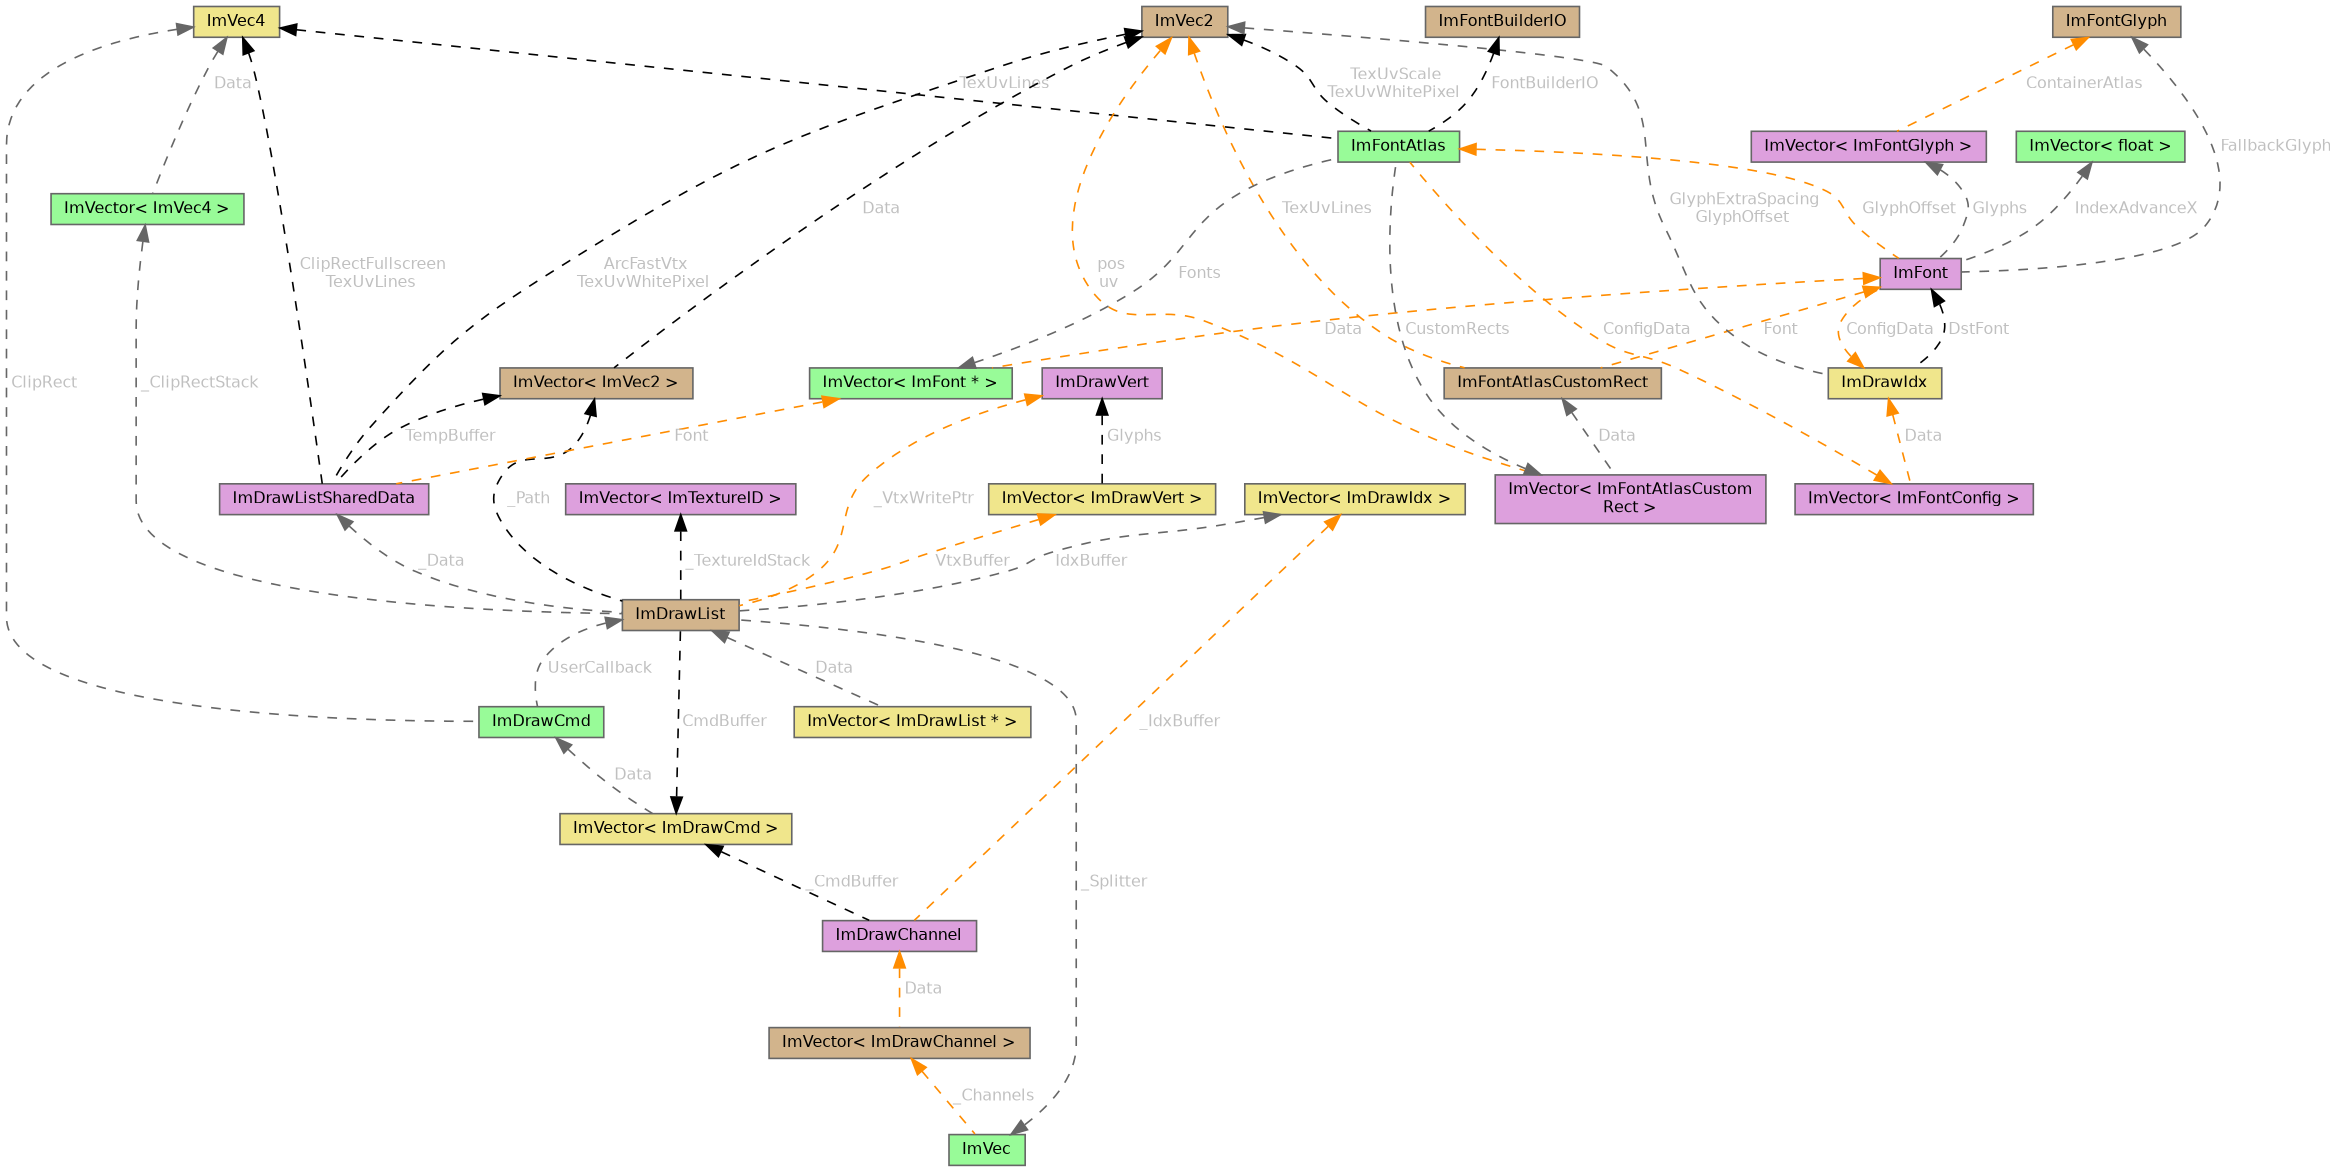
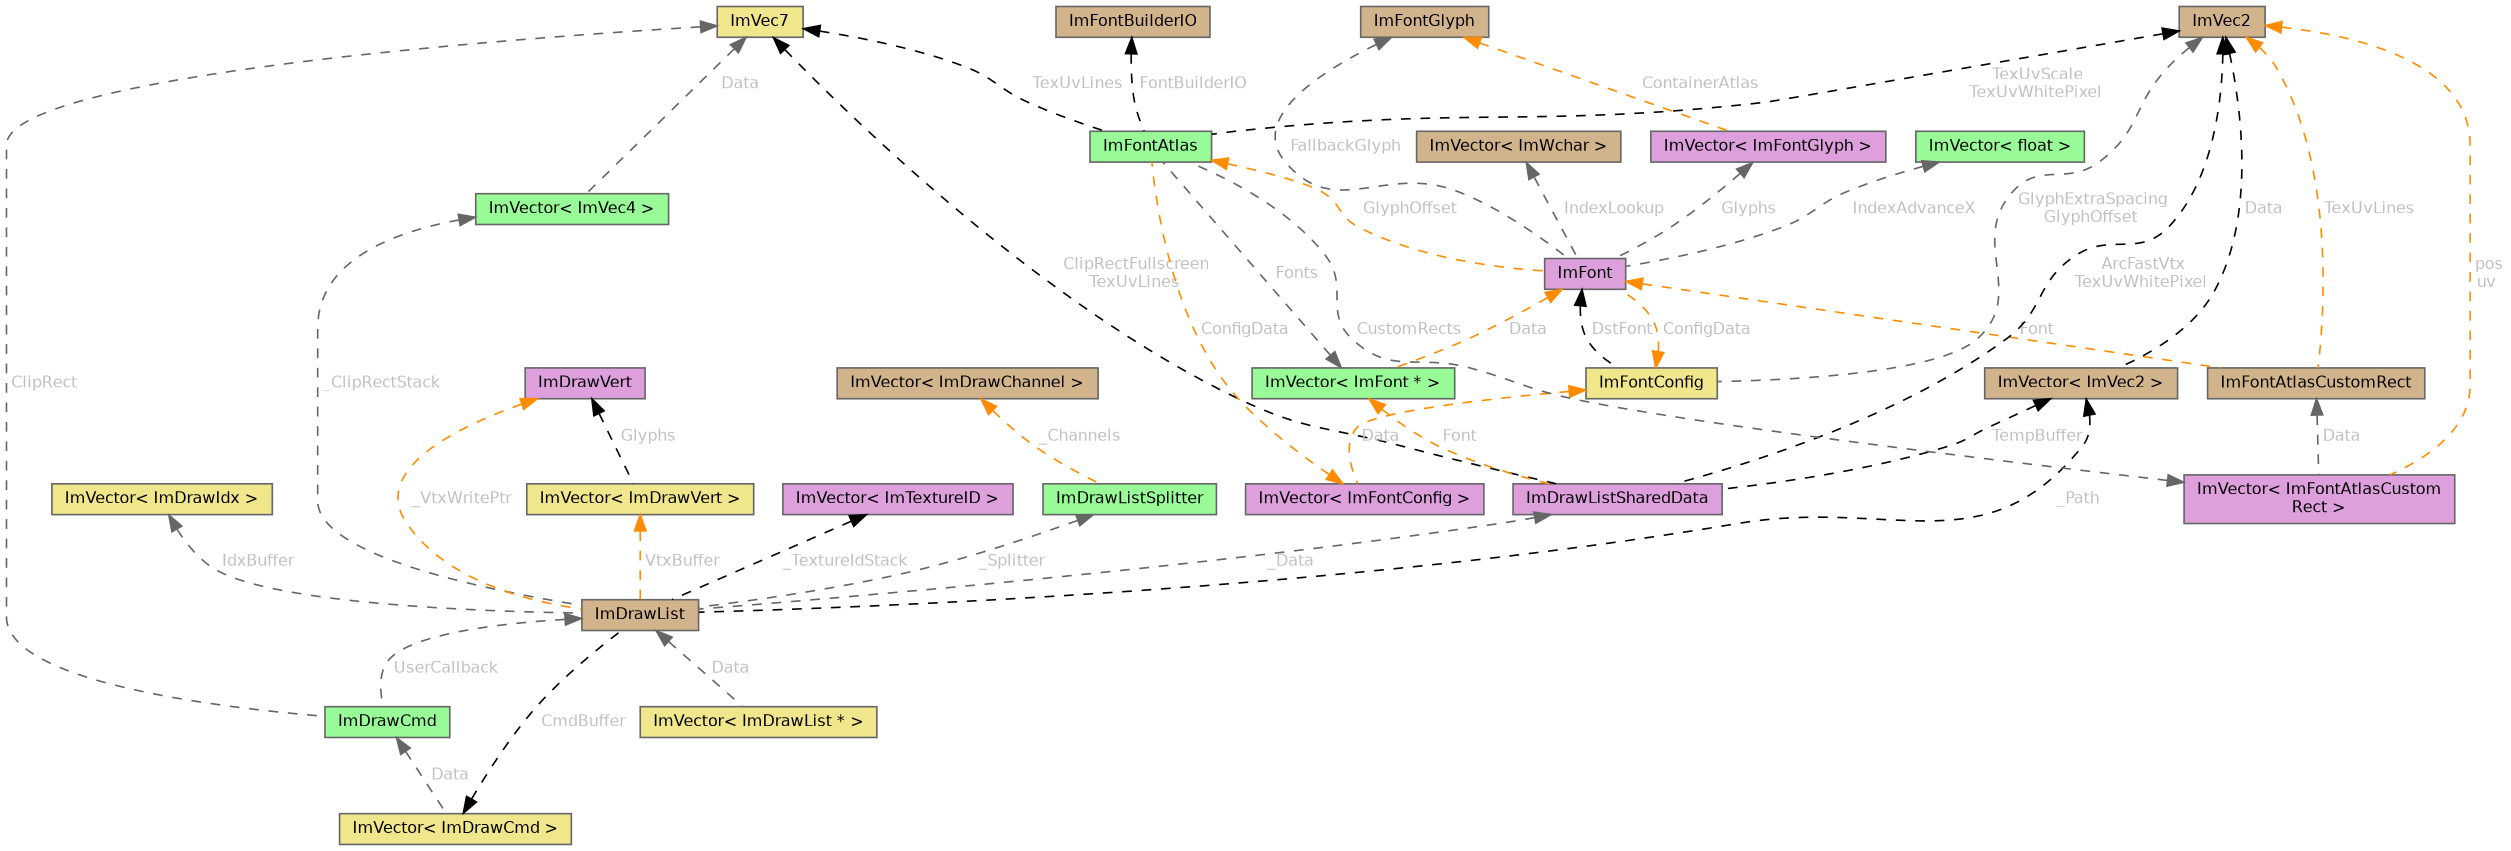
(237, 22) -> (760, 22)
none -> (1519, 147)
(1885, 383) -> (1652, 383)
(900, 936) -> none
(987, 1150) -> (1130, 499)
